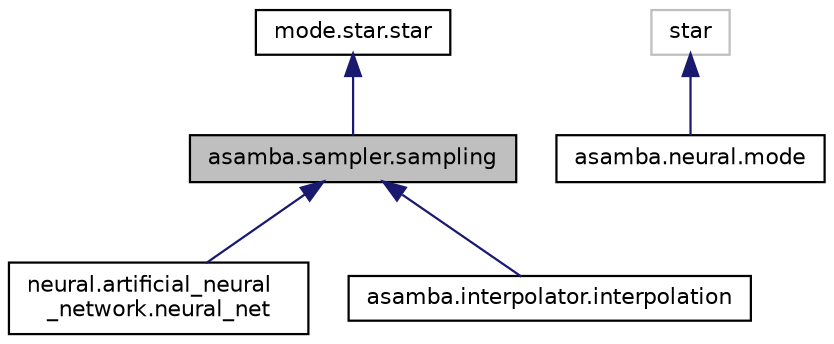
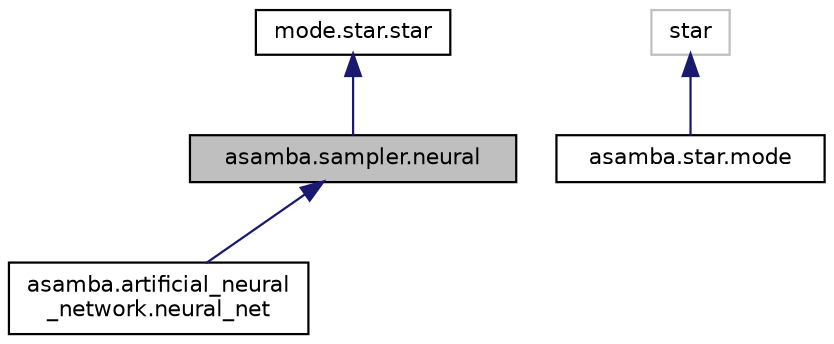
(353, 159) -> (353, 159)
(691, 159) -> (691, 159)
(159, 298) -> (159, 298)
(550, 298) -> none
